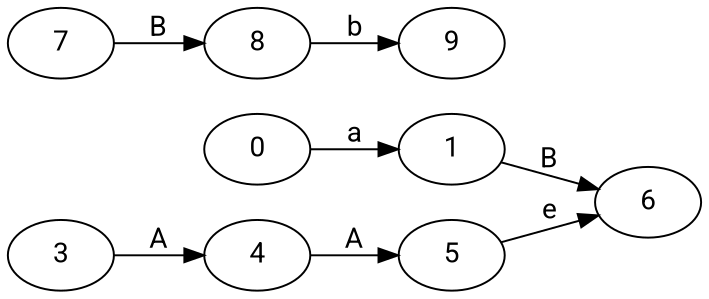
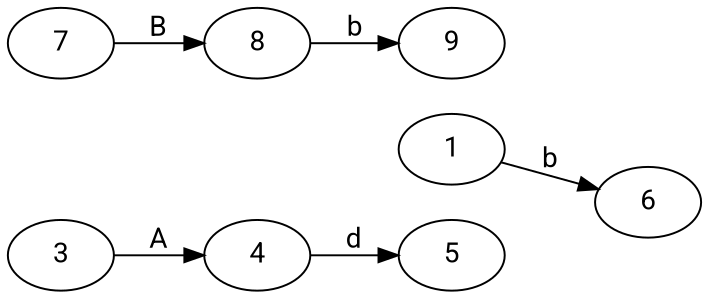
(257, 149) -> none
(550, 160) -> (550, 160)
(540, 231) -> none
(354, 241) -> (354, 241)
